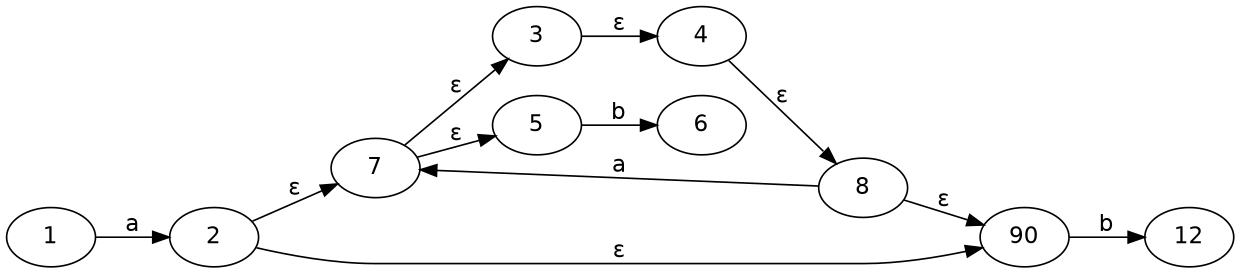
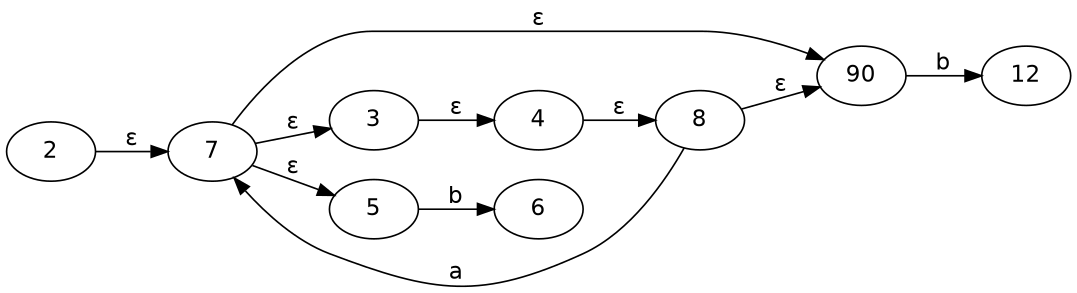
(51, 237) -> none
(611, 264) -> (504, 31)
